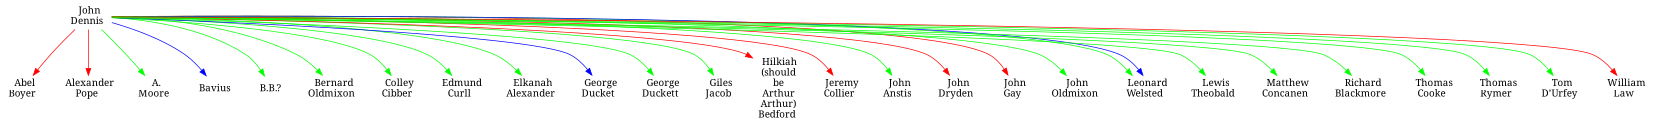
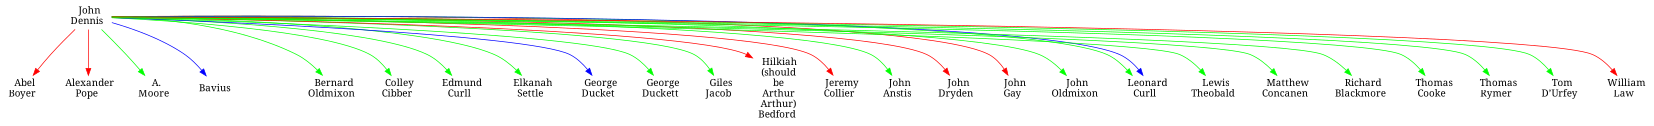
(271, 89) -> none
(532, 94) -> (532, 94)
(1146, 94) -> (1146, 94)
